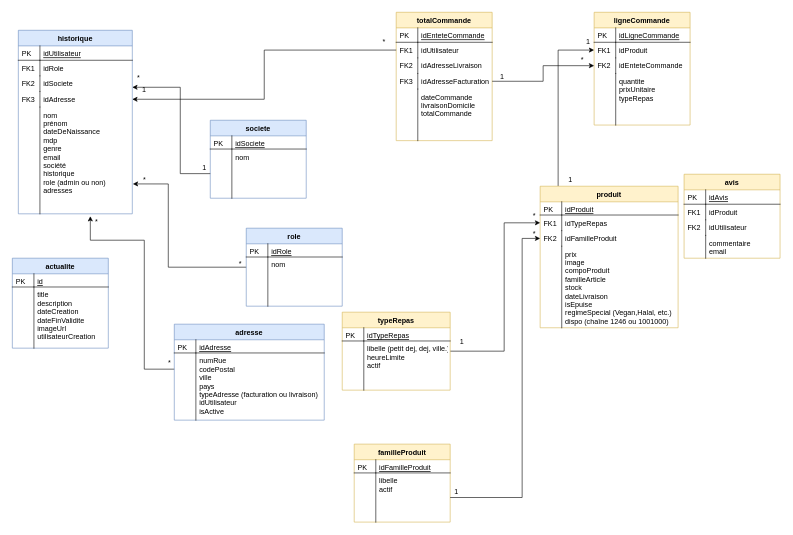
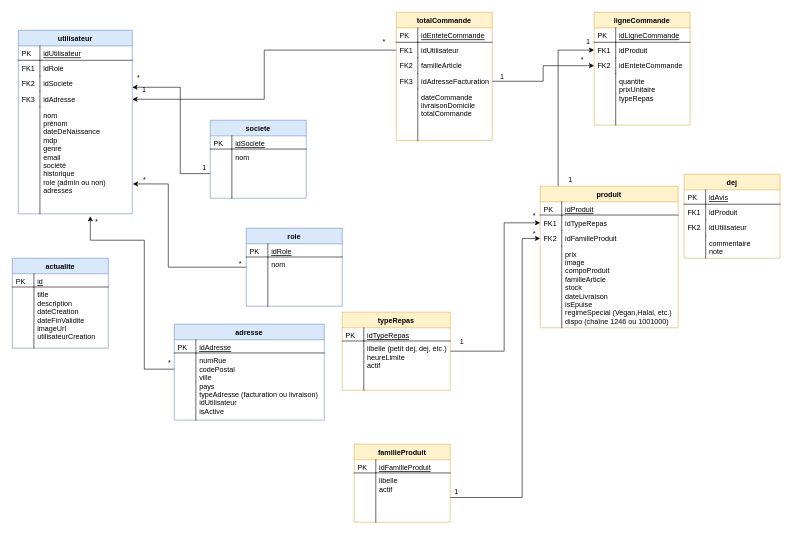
(75, 38) -> (75, 38)
(455, 66) -> (445, 66)
(732, 182) -> (732, 182)
(730, 244) -> (730, 244)
(418, 349) -> (416, 349)
